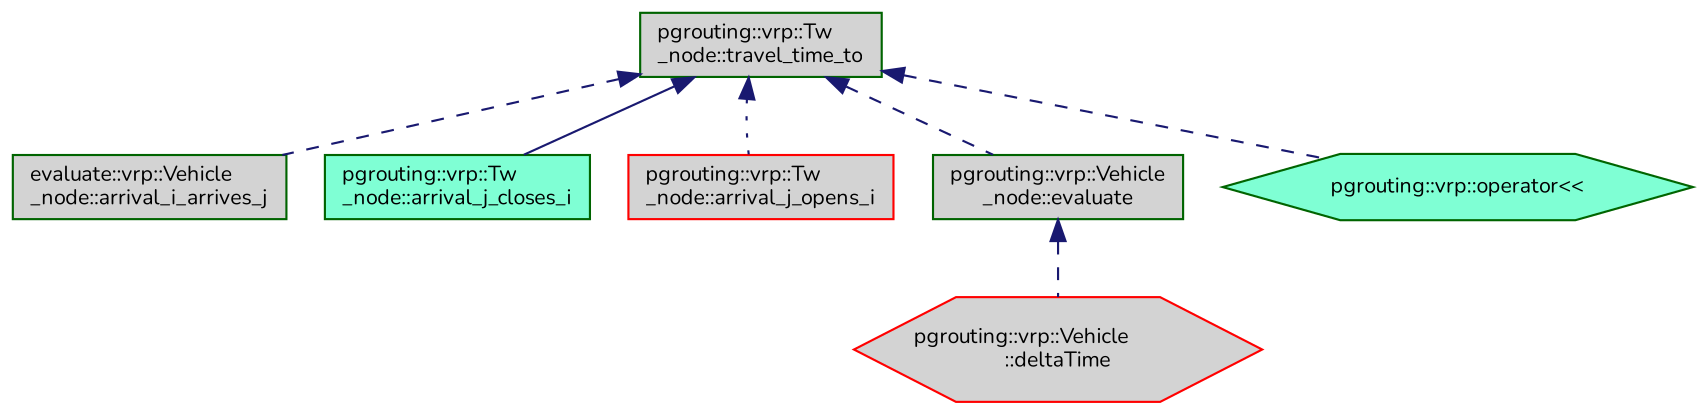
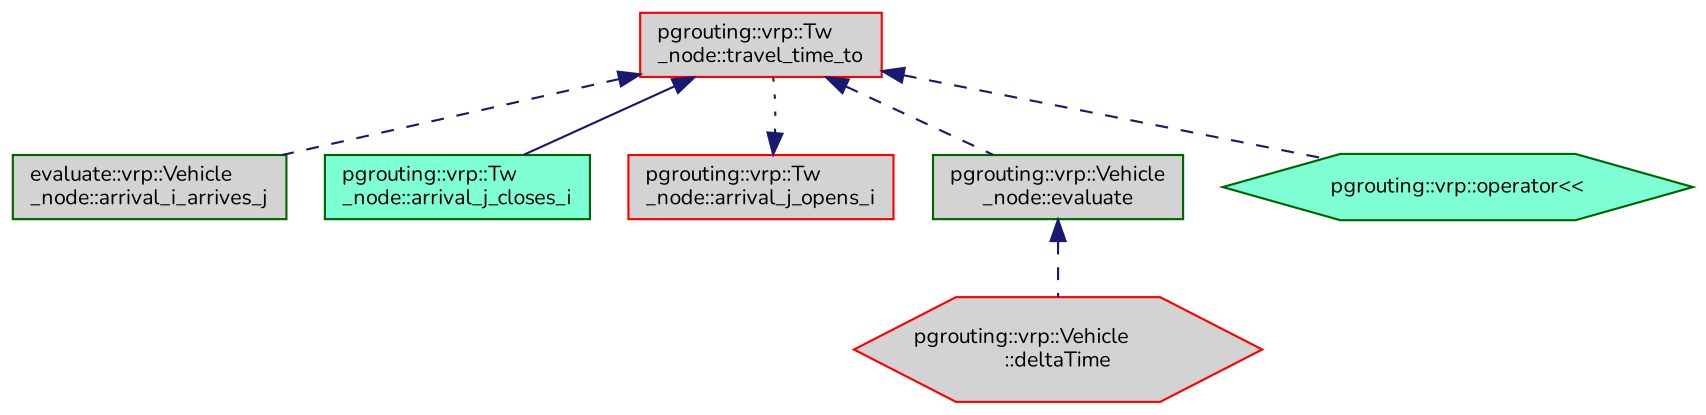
(761, 45) -> (761, 45)
(747, 127) -> (775, 105)
